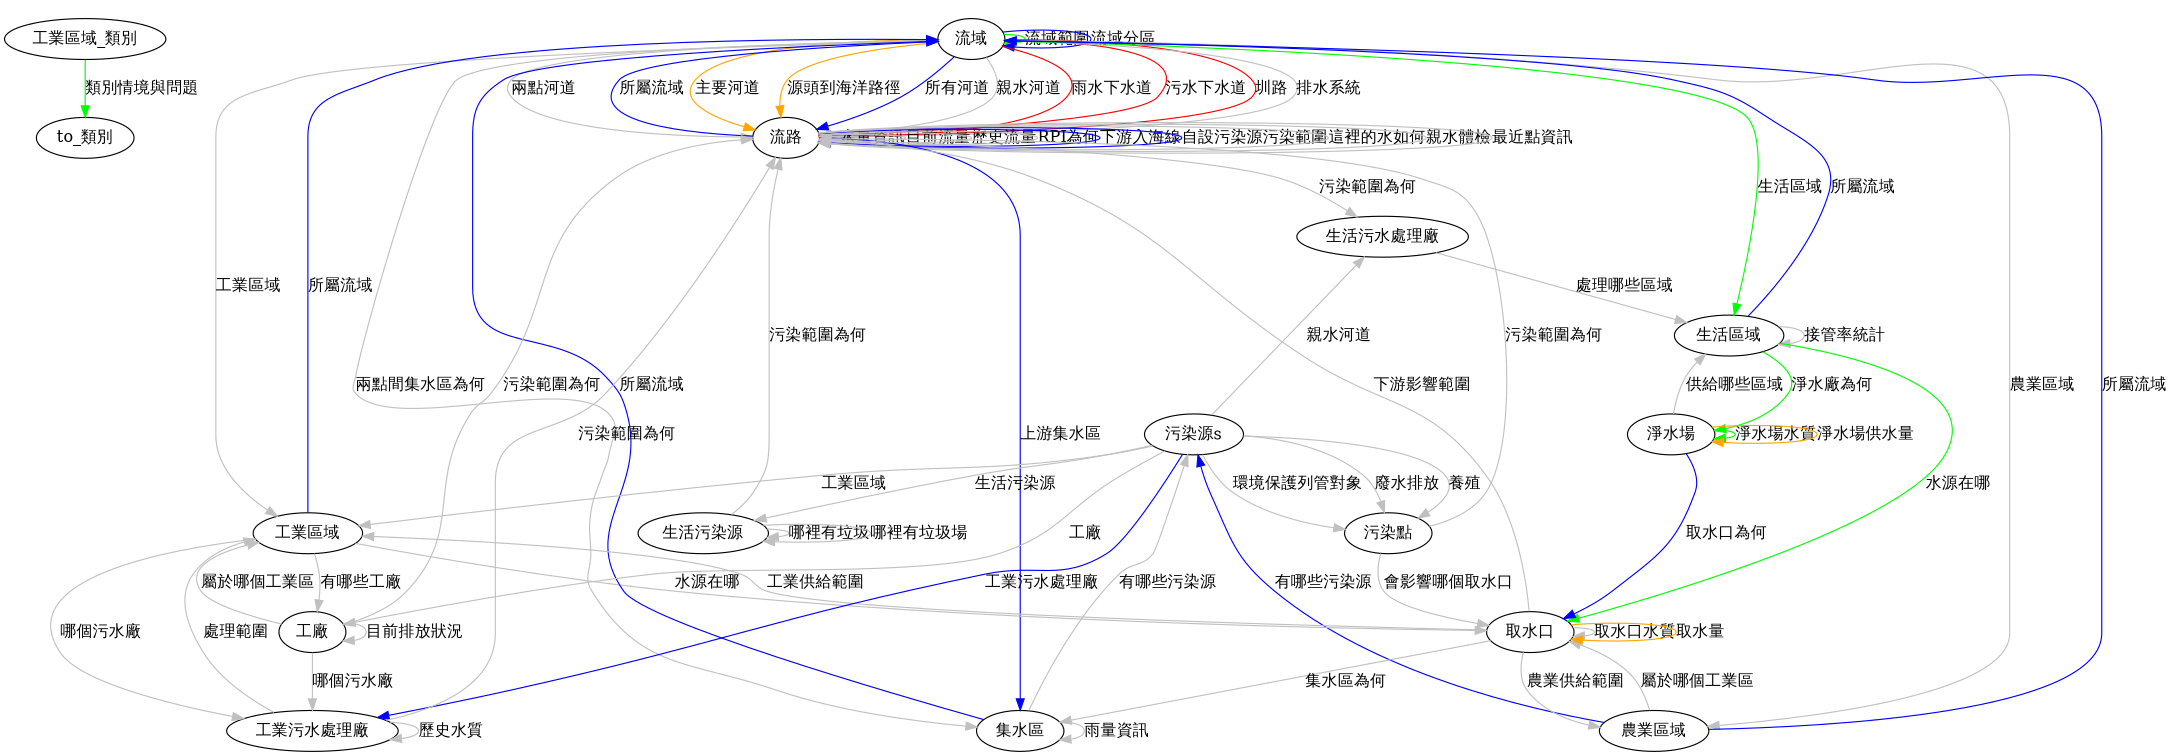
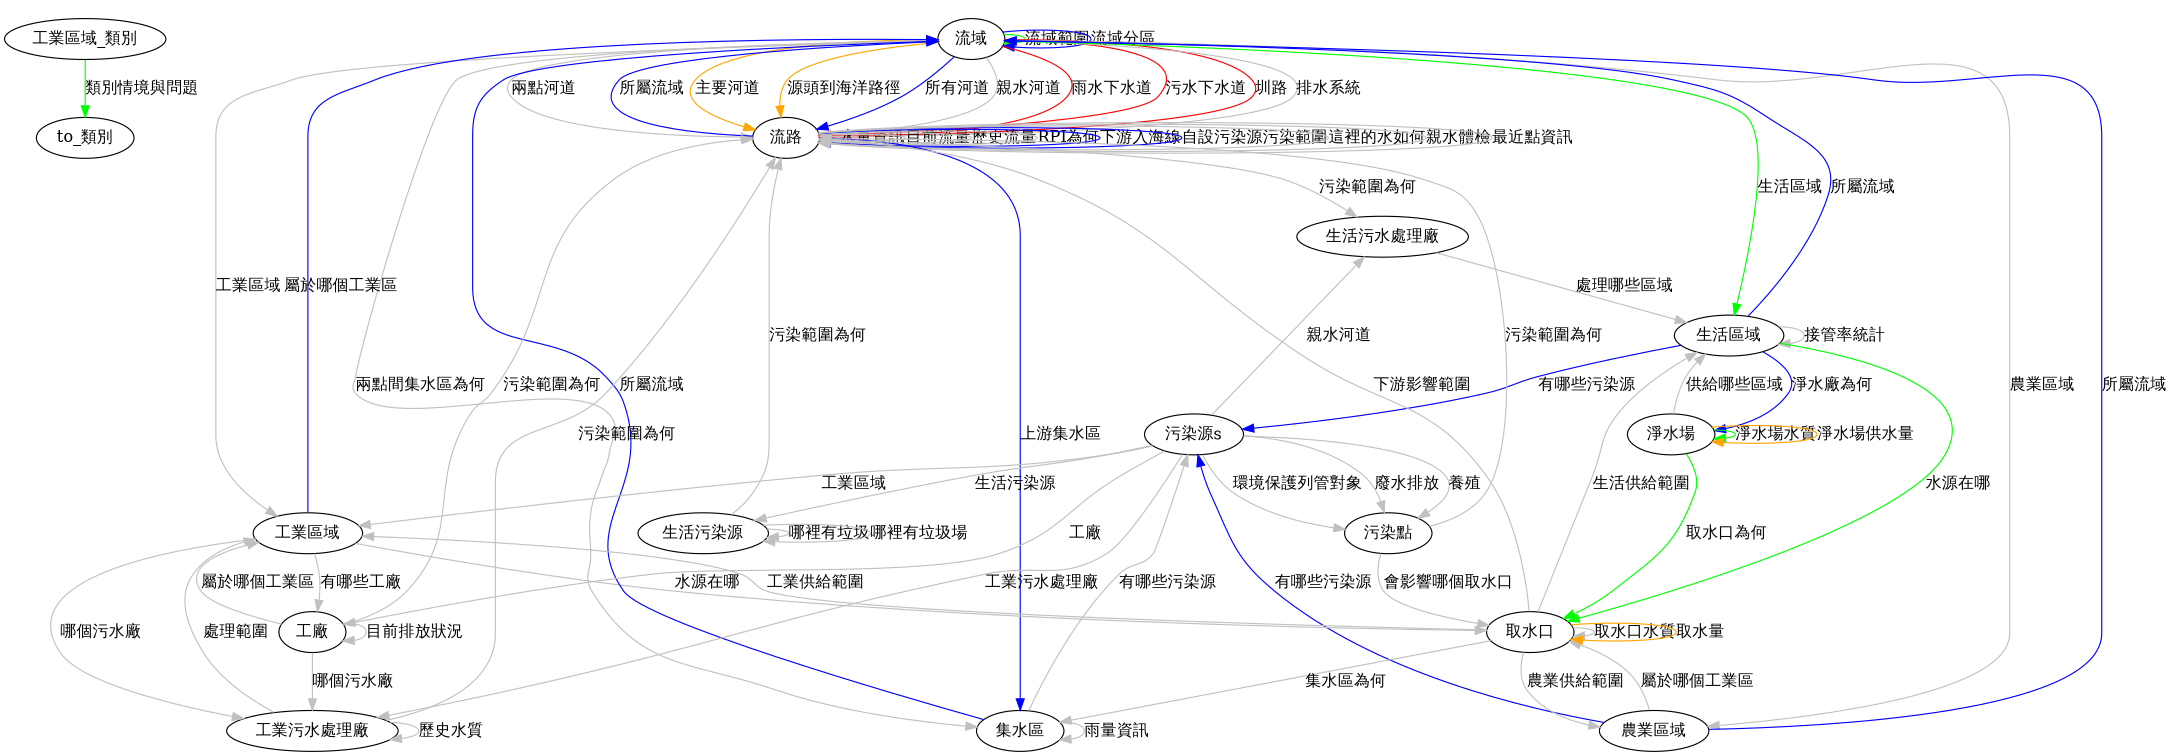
(341, 286) -> (341, 286)
none -> (1469, 397)
(1782, 401) -> (1782, 401)
none -> (1594, 471)
(1662, 550) -> (1662, 550)
(809, 615) -> (809, 615)
